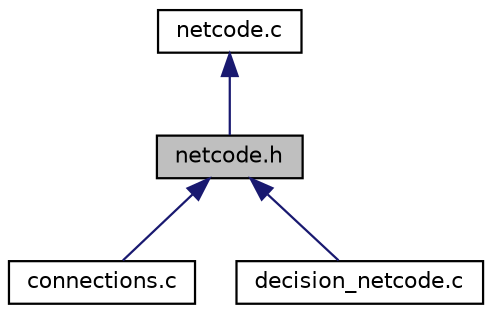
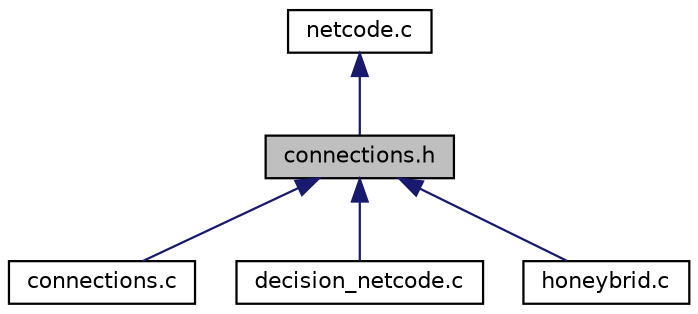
(230, 157) -> (360, 157)
none -> (606, 282)
